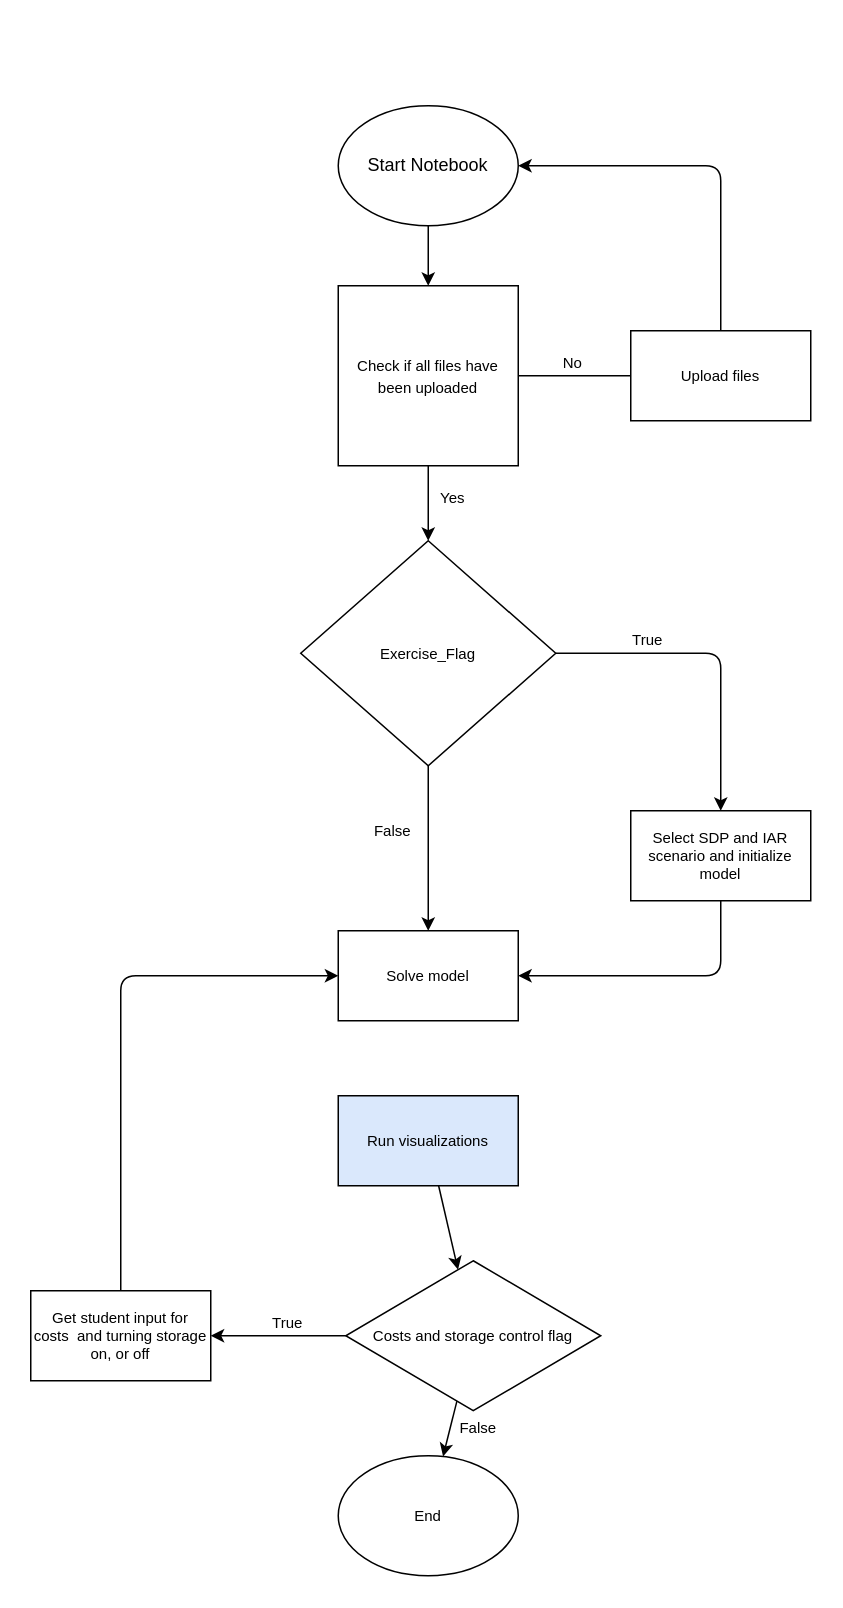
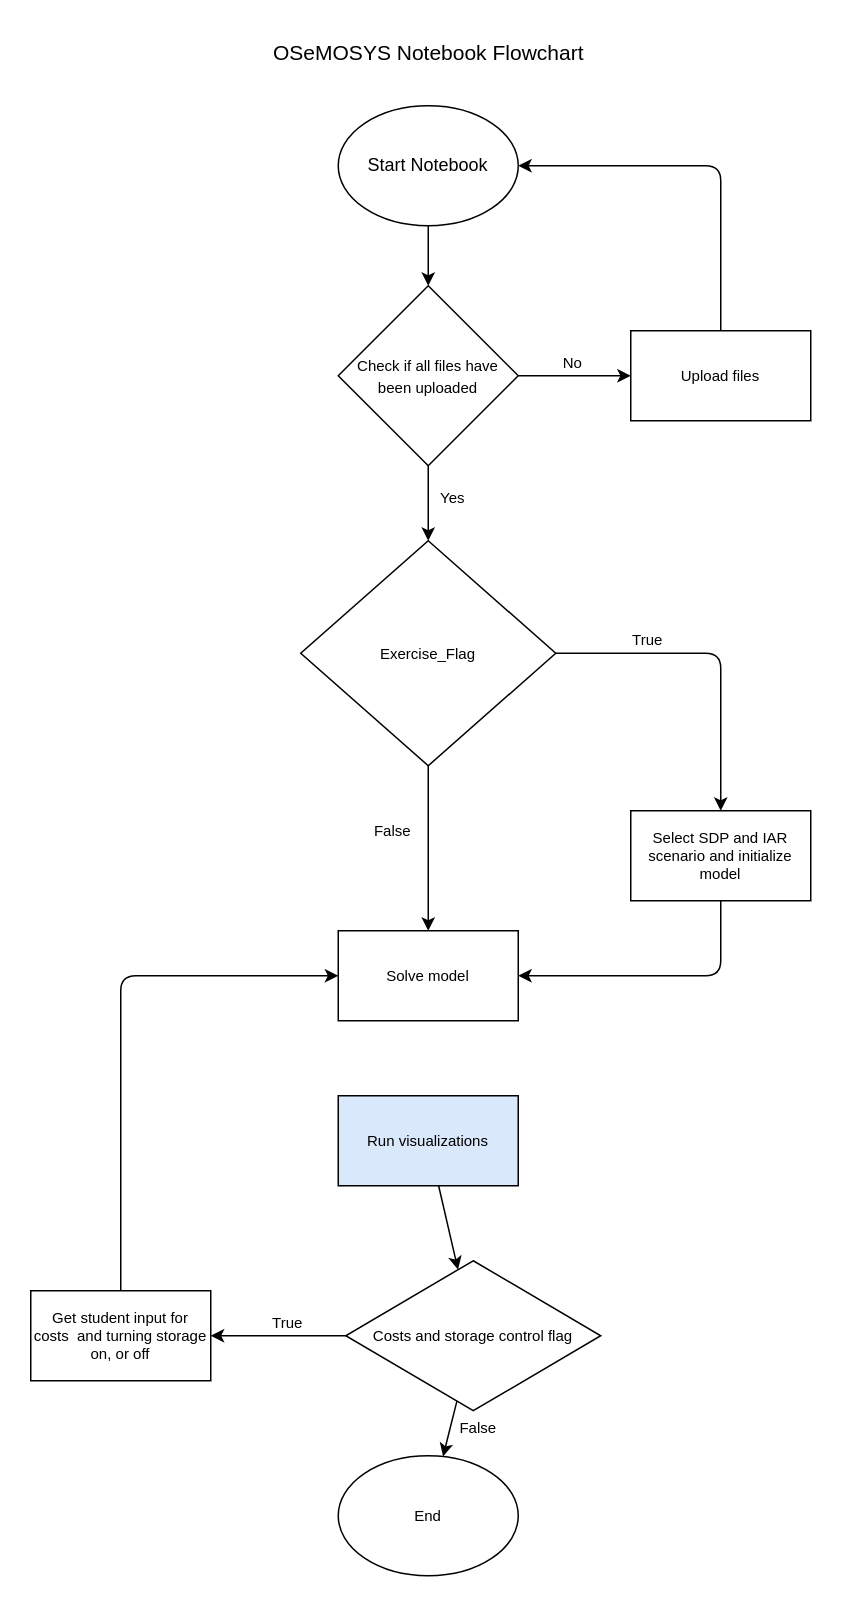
none -> (428, 53)
(428, 376) -> (428, 376)
(623, 376) -> (619, 376)
